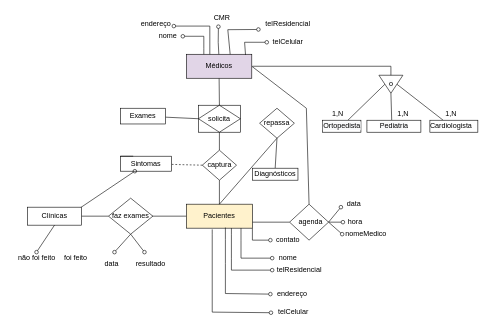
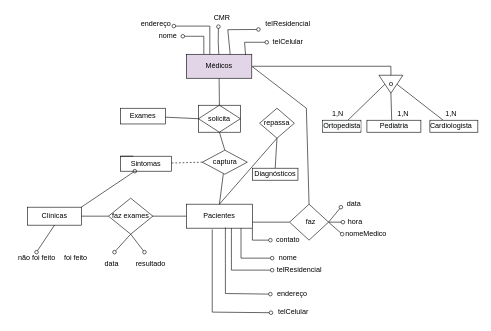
(219, 165) -> (225, 162)
(219, 216) -> (219, 216)
(311, 222) -> (311, 222)
